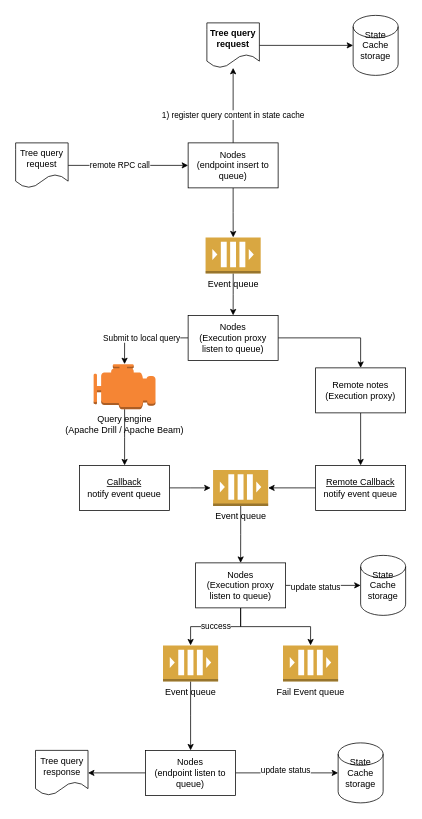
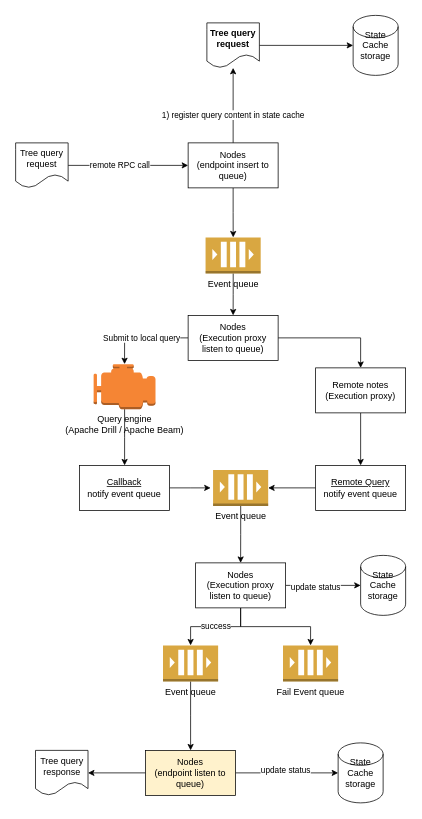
(360, 488) -> (360, 488)
(190, 773) -> (190, 773)
